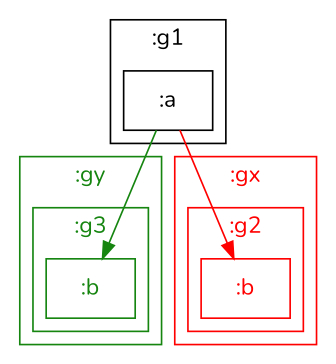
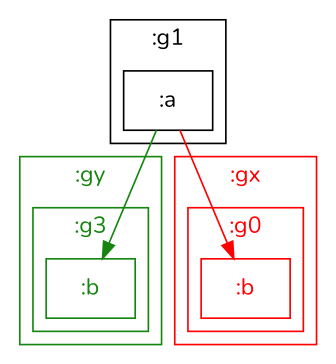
(246, 227) -> (246, 227)
